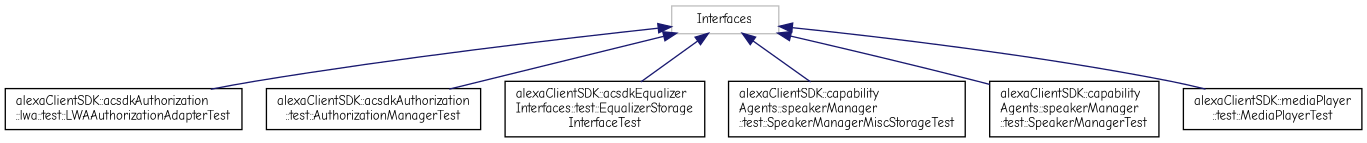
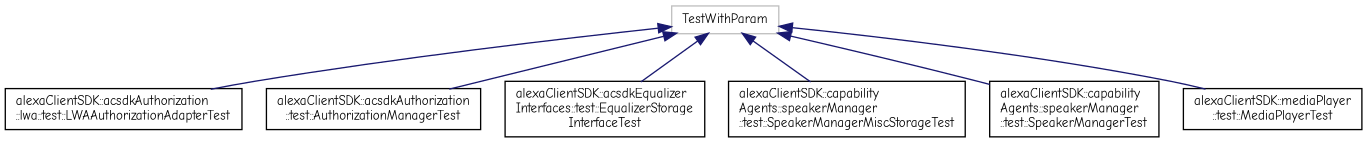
(725, 20) -> (725, 20)
